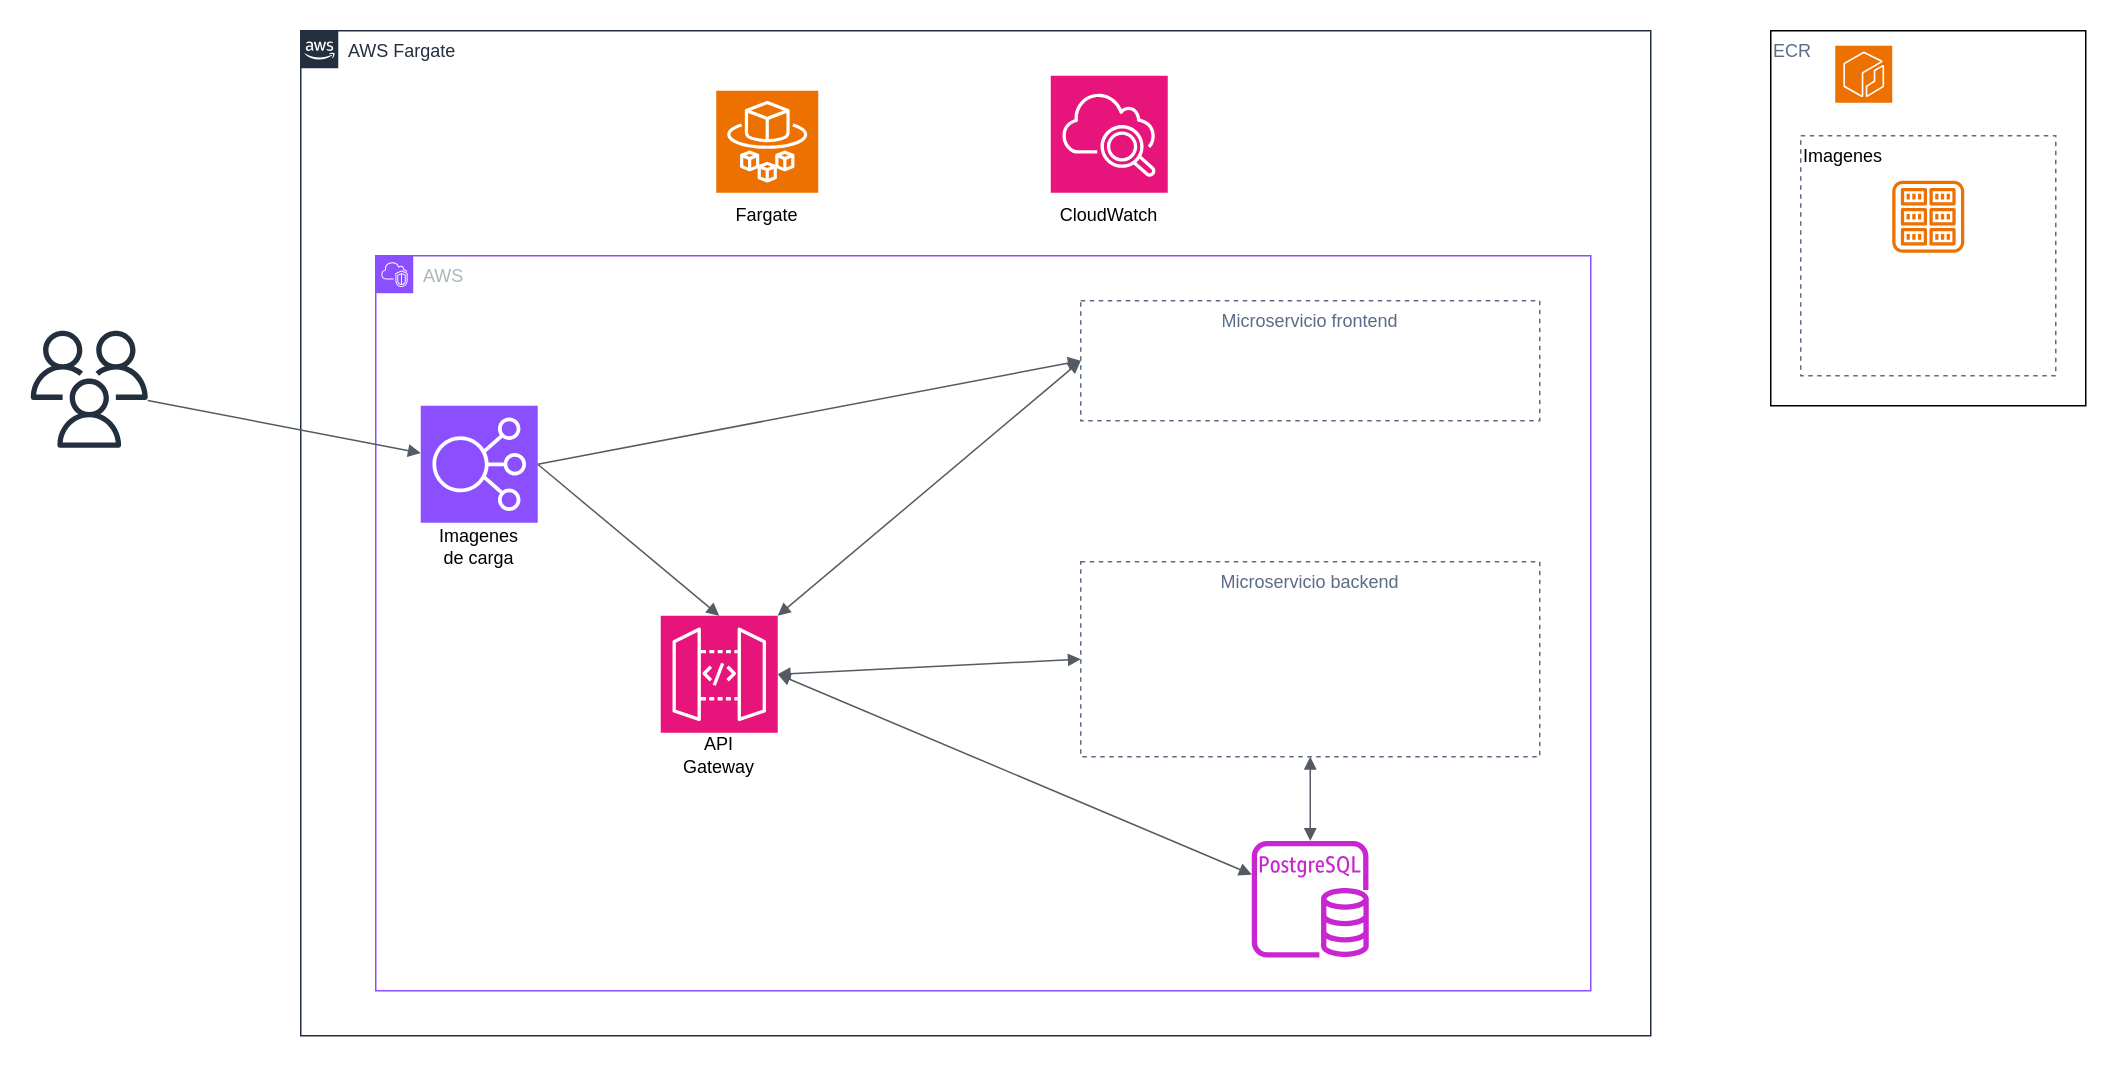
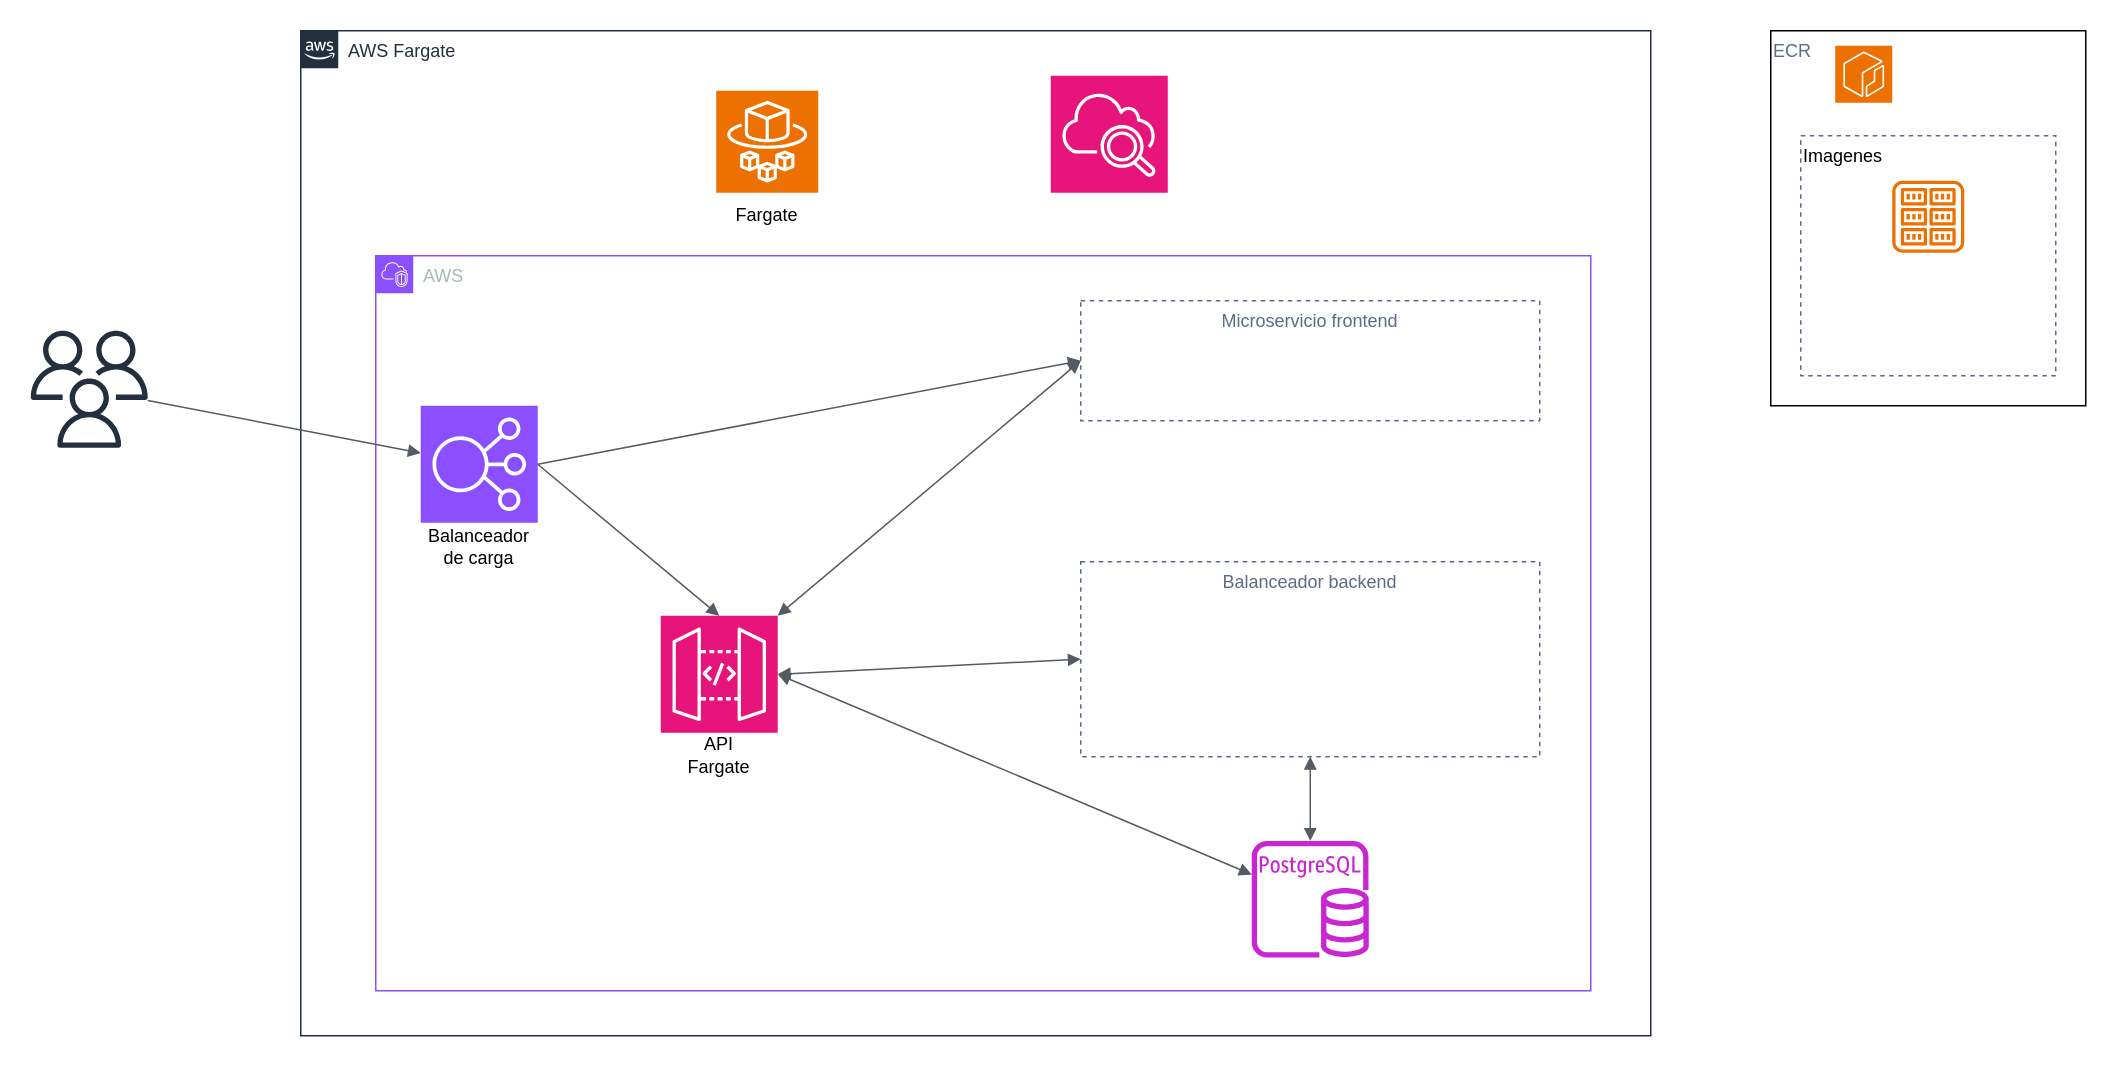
(1109, 215) -> none
(479, 547) -> (479, 547)
(1310, 583) -> (1310, 583)
(719, 755) -> (719, 755)
